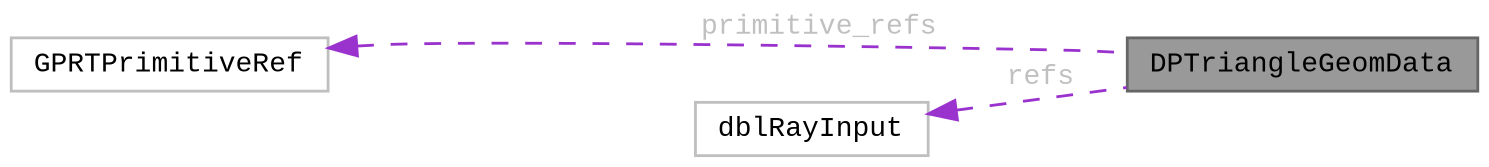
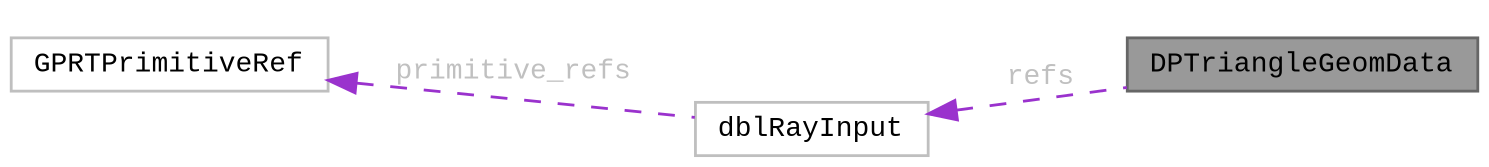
(742, 45) -> (526, 100)
